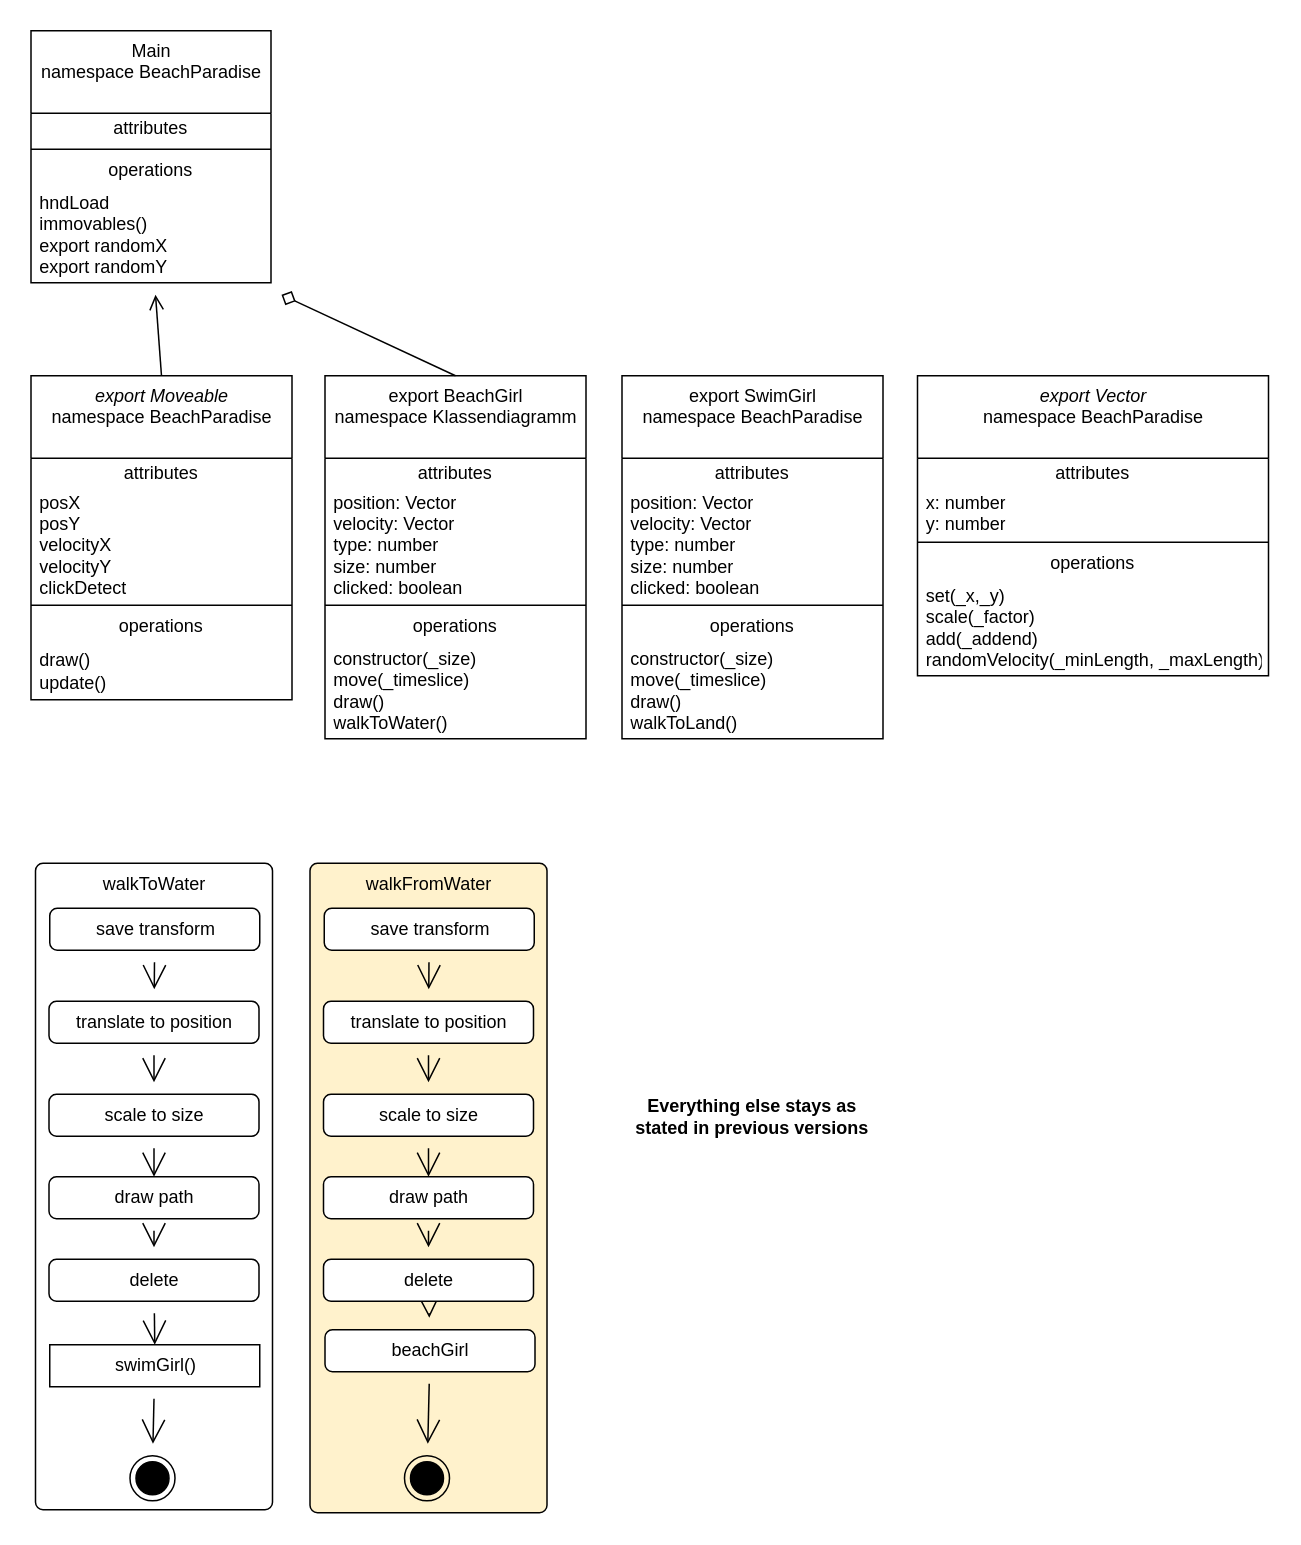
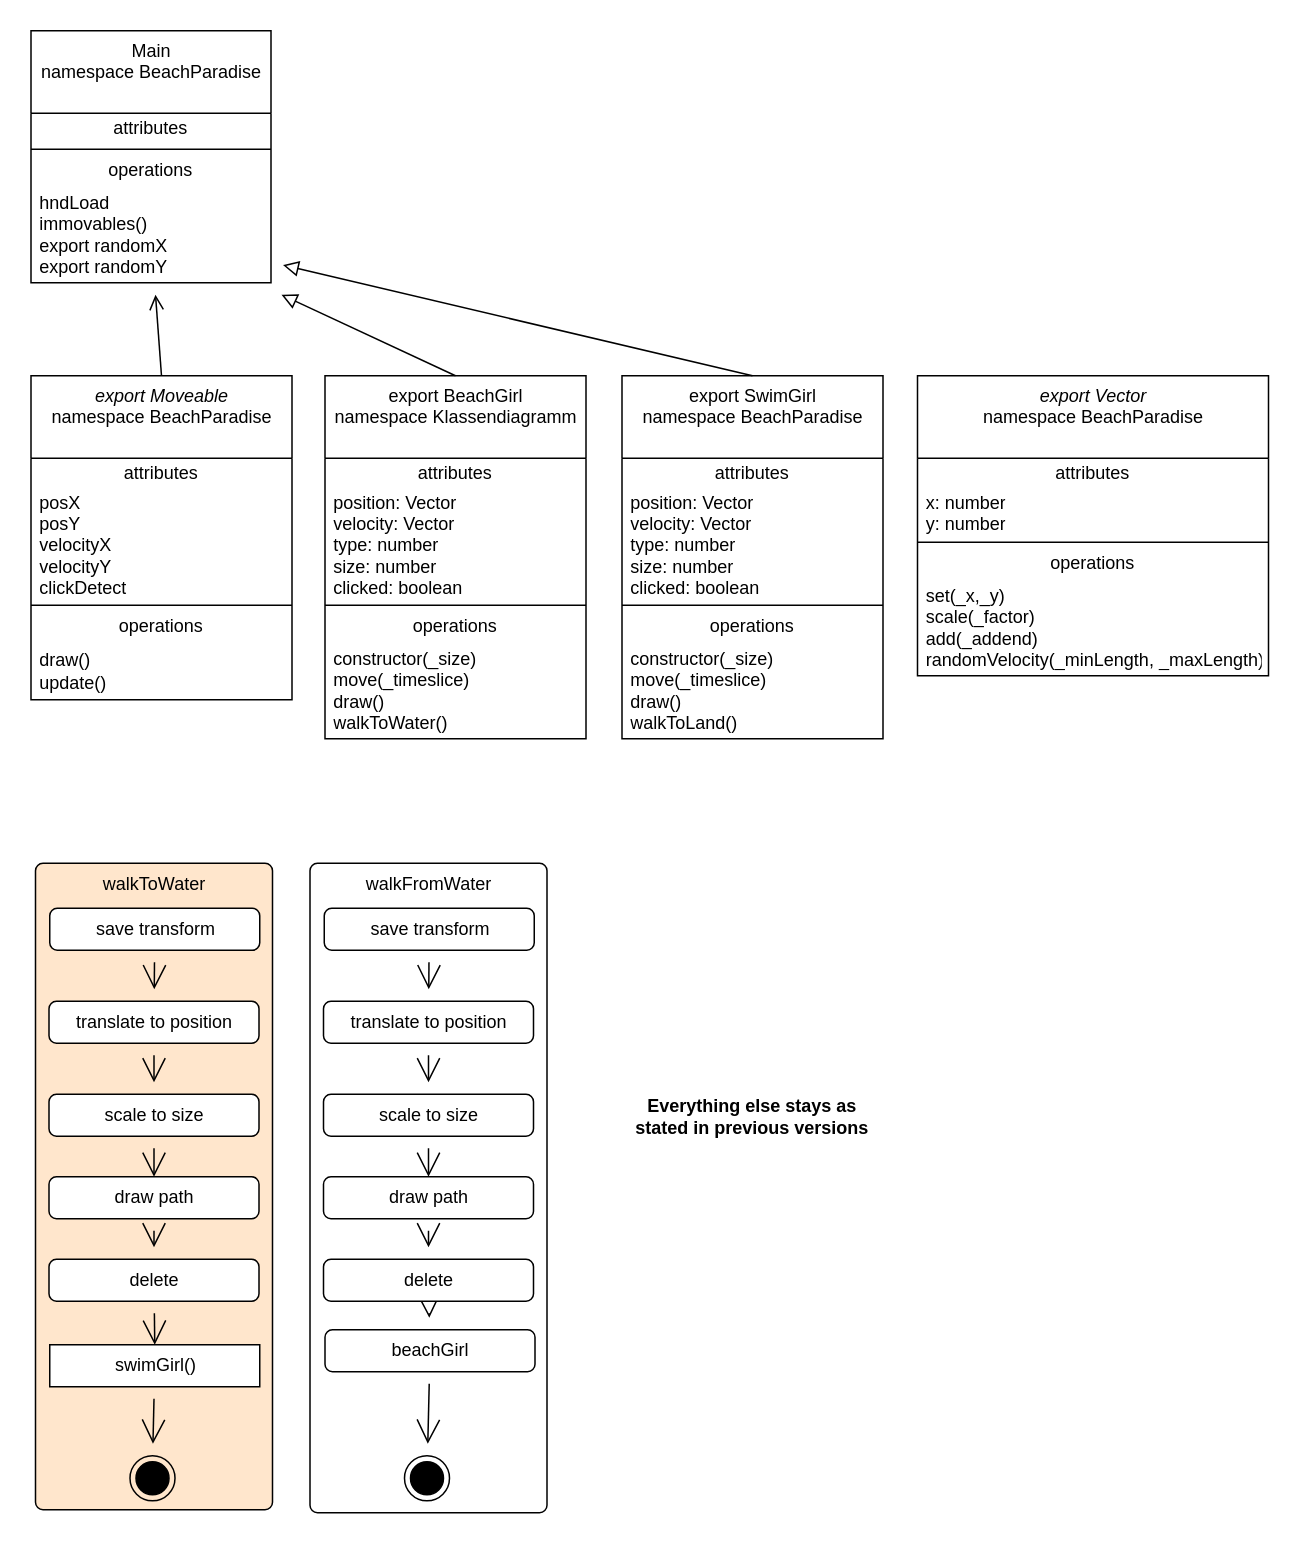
(295, 301) -> (296, 302)
none -> (525, 322)
(155, 885) -> (155, 885)
(429, 885) -> (429, 885)
